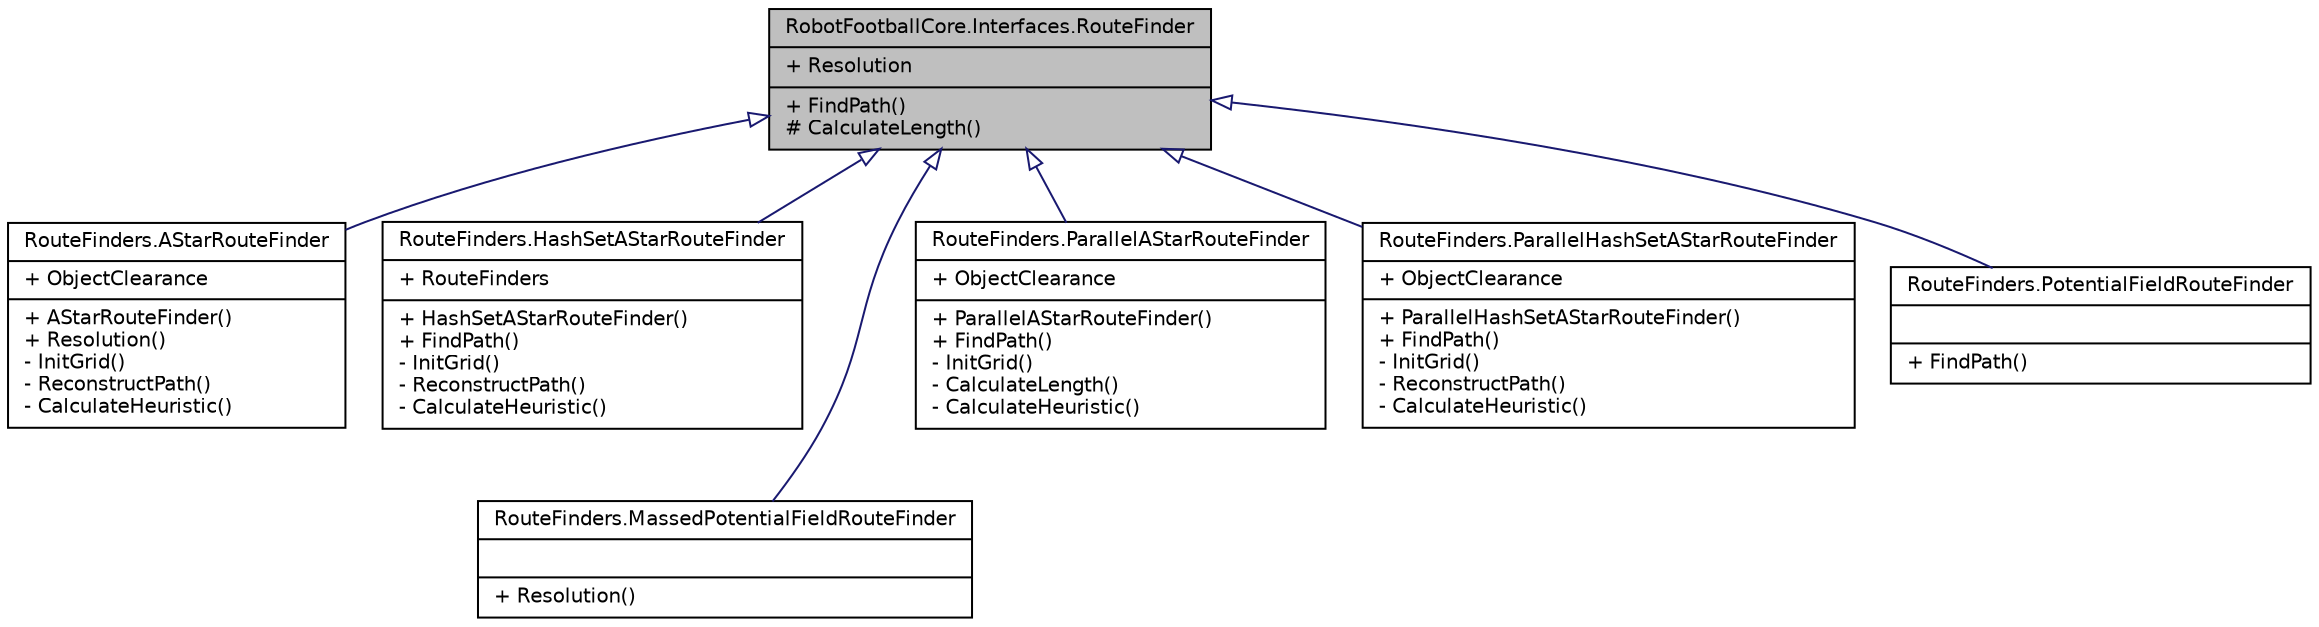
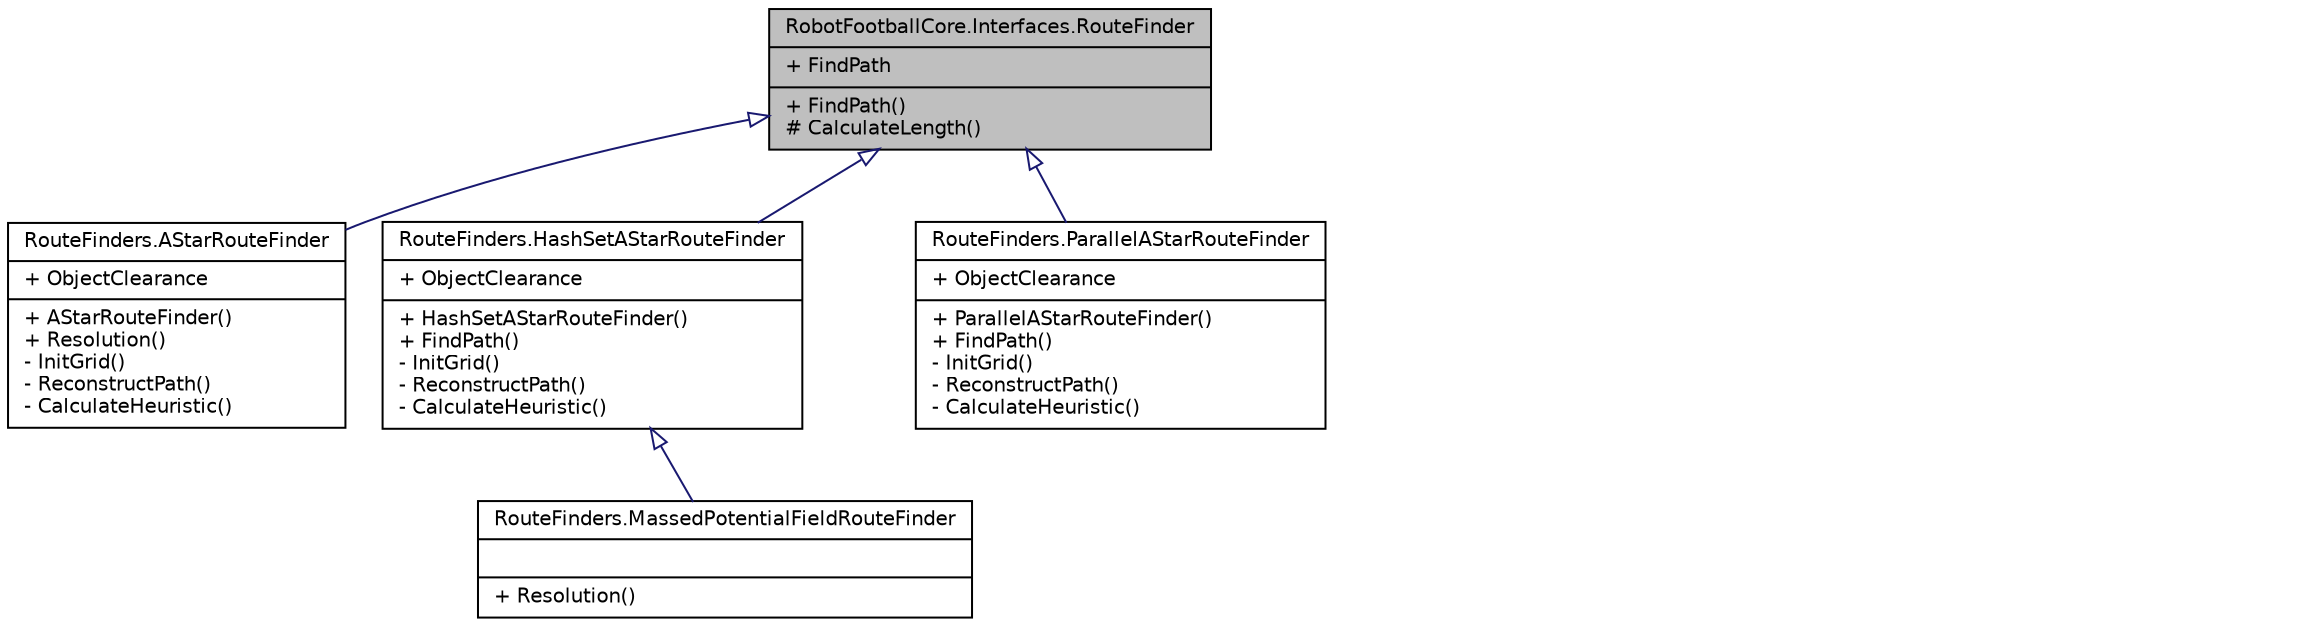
(850, 66) -> (838, 66)
(475, 279) -> (491, 279)
(1609, 325) -> none
(2101, 325) -> none
(858, 337) -> (677, 474)
(1026, 386) -> (1026, 386)
